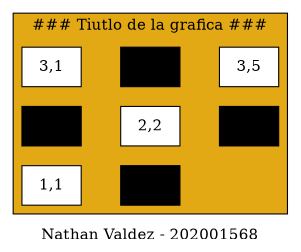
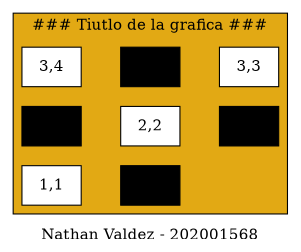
(52, 67) -> (52, 67)
(249, 67) -> (249, 67)
